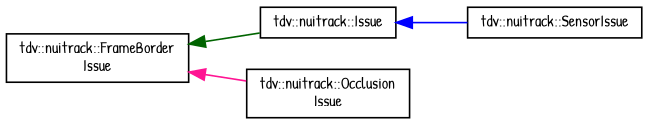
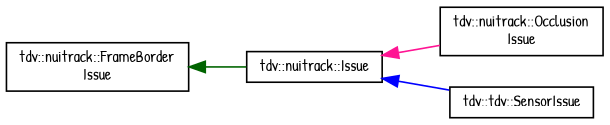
(555, 23) -> (522, 102)
(226, 78) -> (419, 49)
